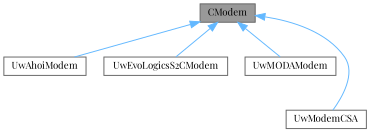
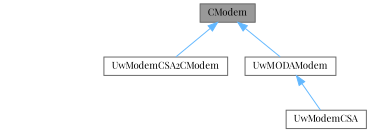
(333, 45) -> (311, 97)
(45, 66) -> none
(166, 66) -> (166, 66)
